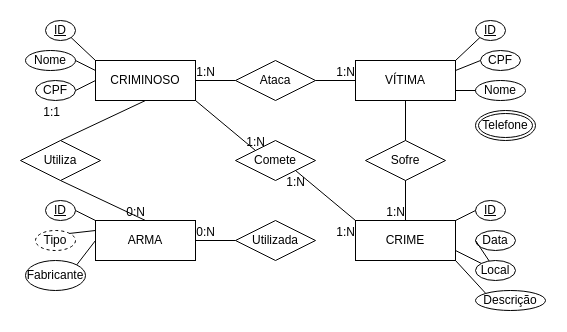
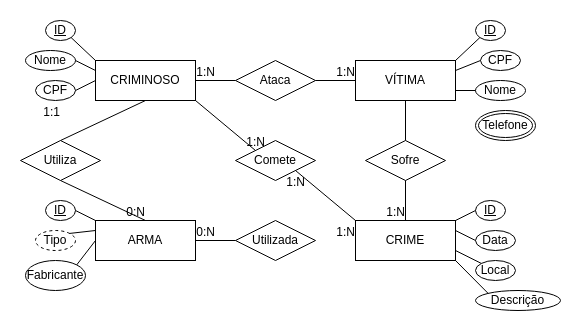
(482, 251) -> (466, 236)
(511, 301) -> (518, 301)
